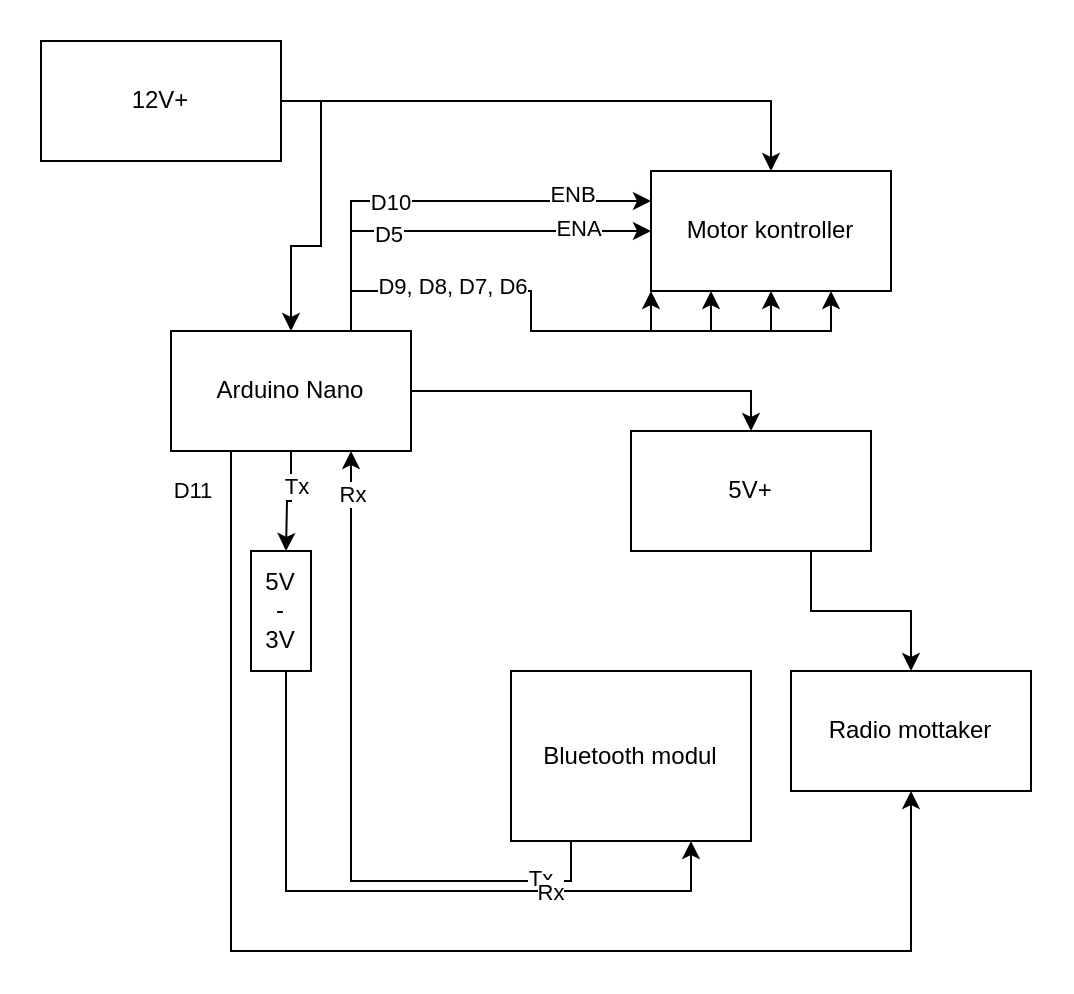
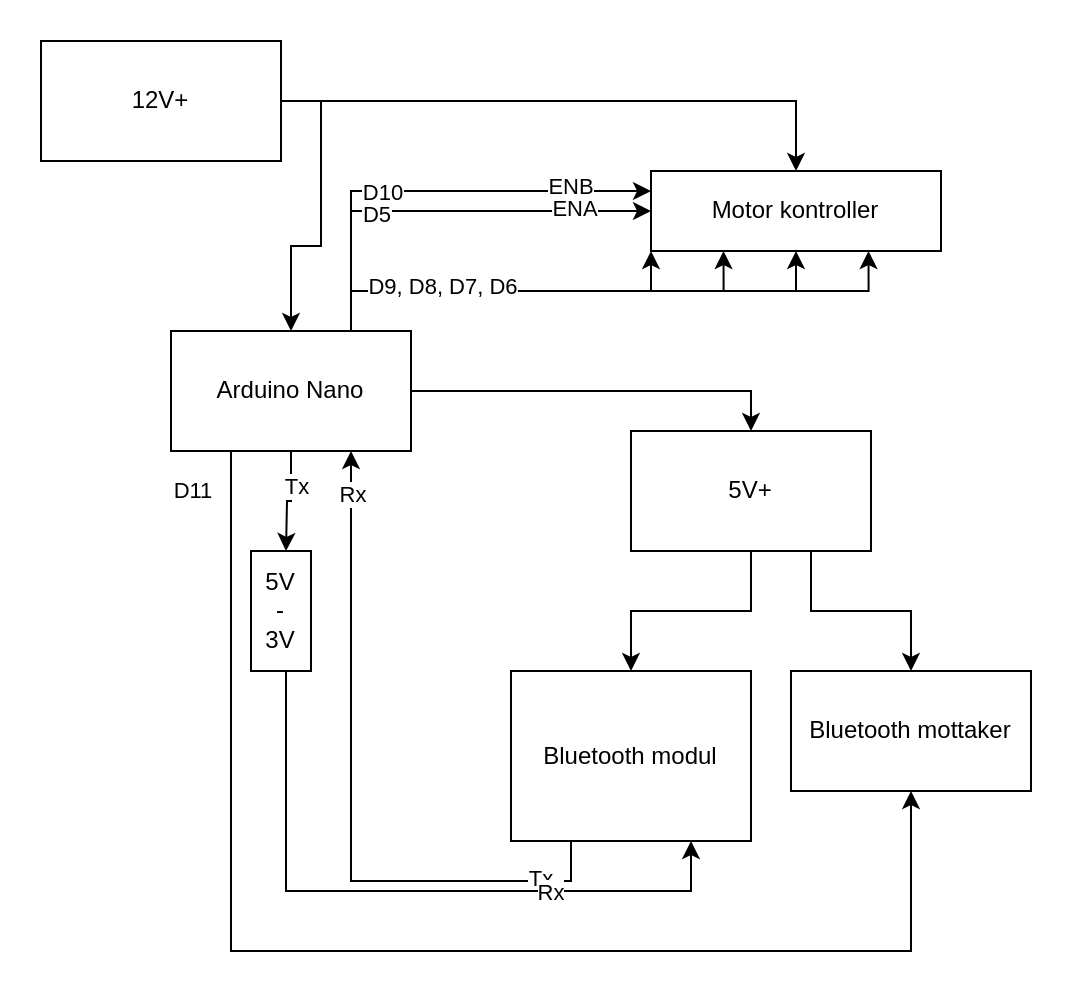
(771, 231) -> (796, 211)
none -> (698, 611)
(911, 731) -> (911, 731)
